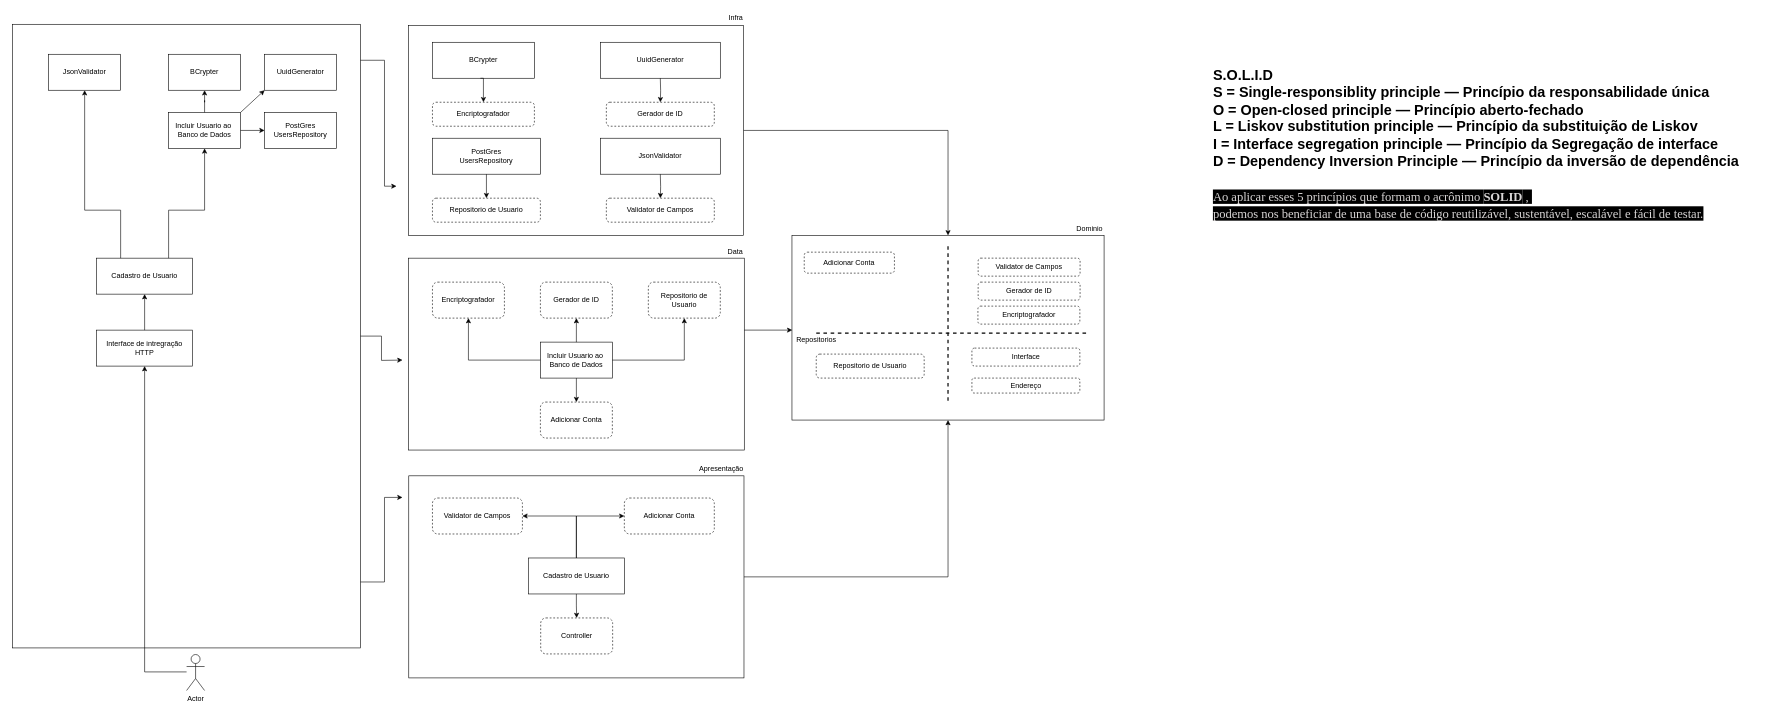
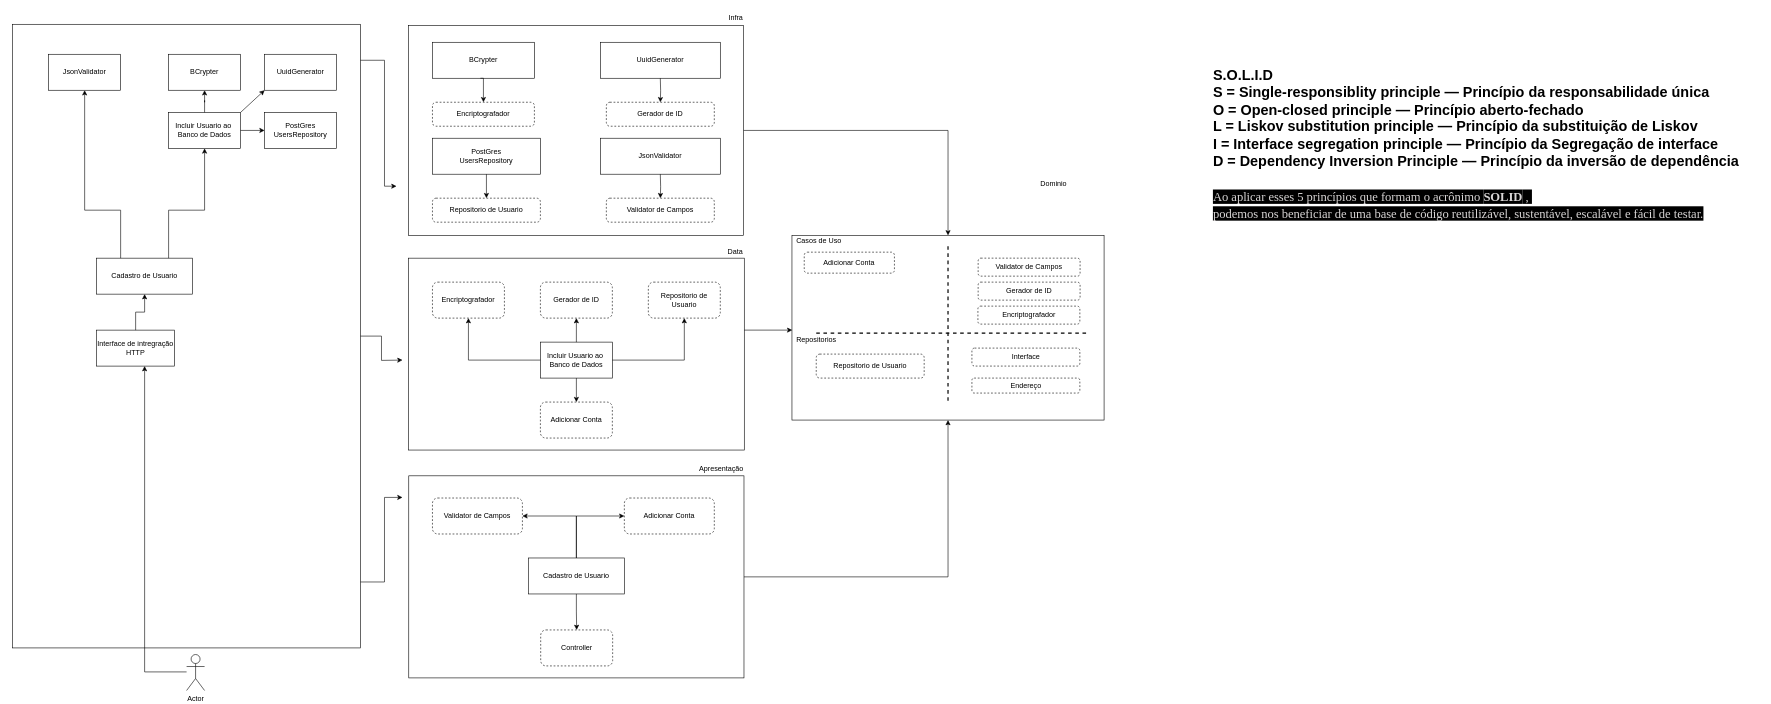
(1077, 229) -> (1041, 184)
none -> (822, 241)
(144, 348) -> (135, 348)
(577, 636) -> (577, 648)
